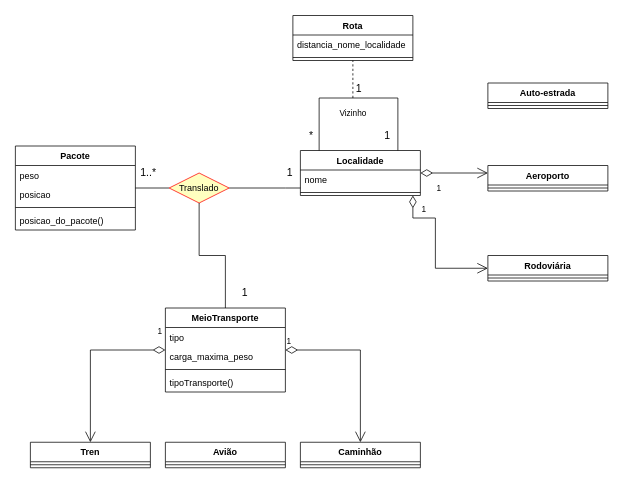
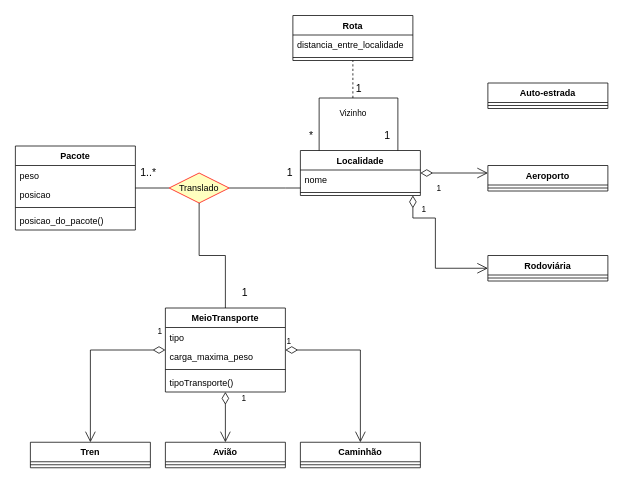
(354, 45) -> (357, 45)
none -> (225, 422)
